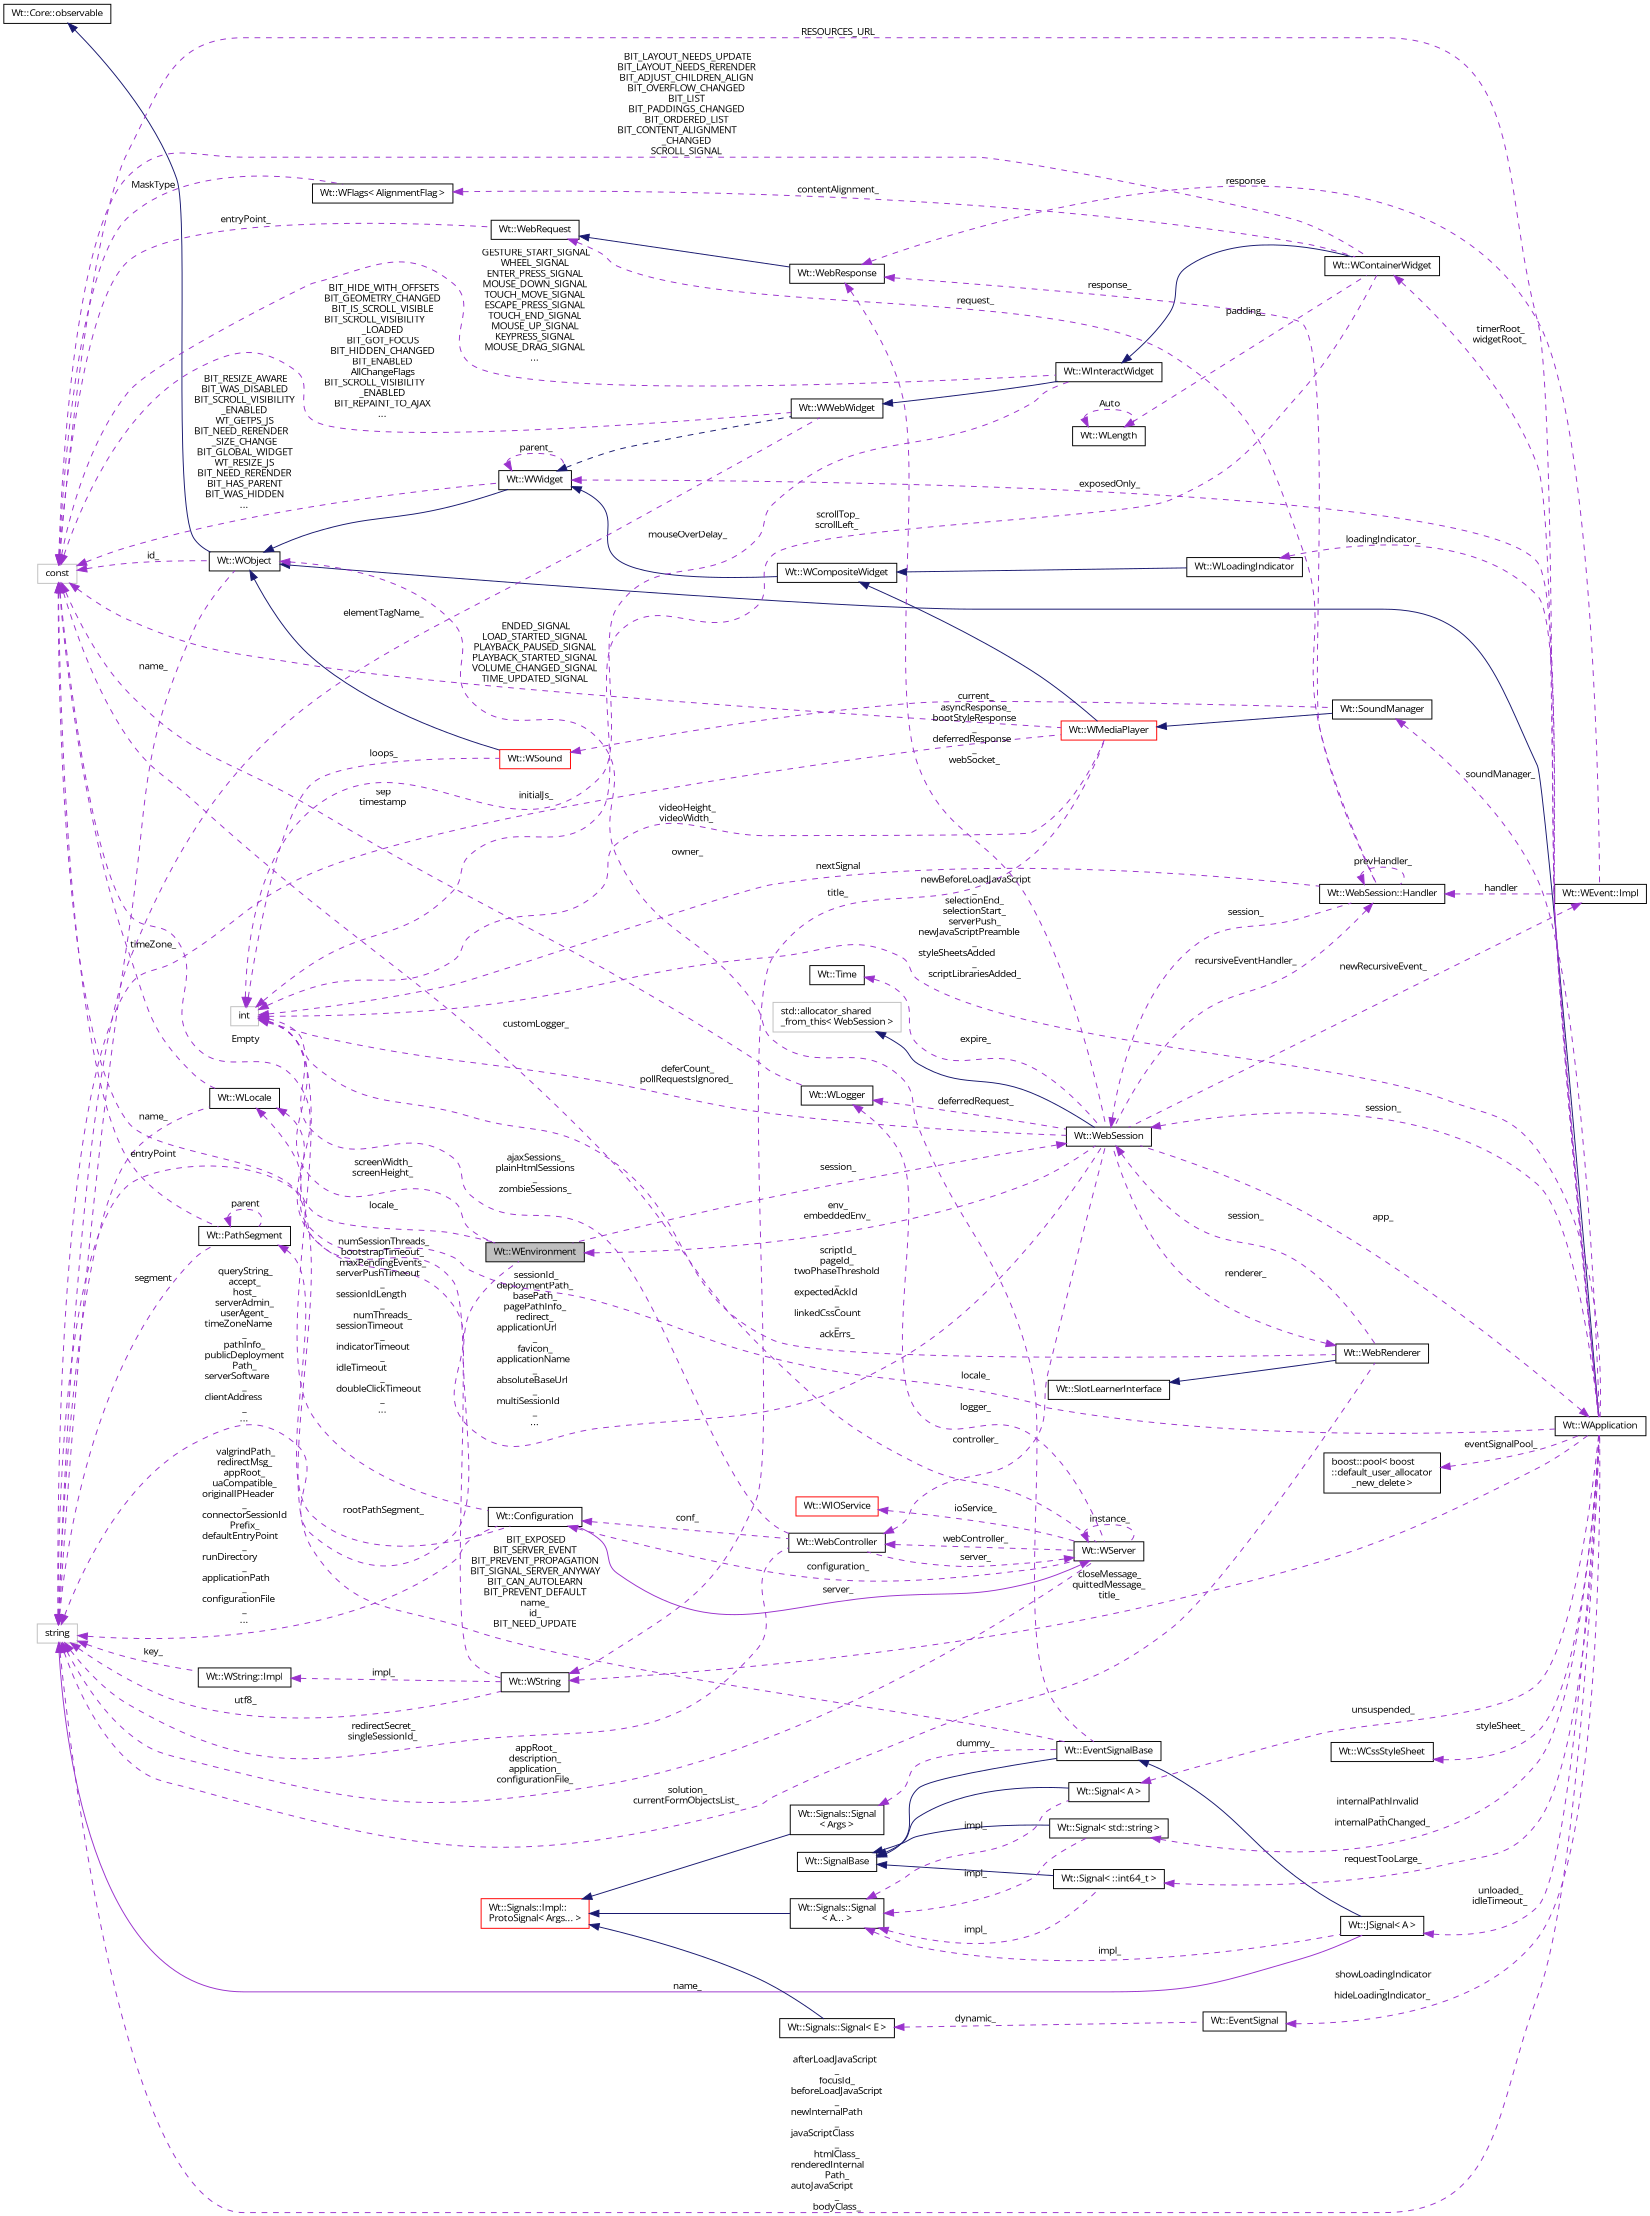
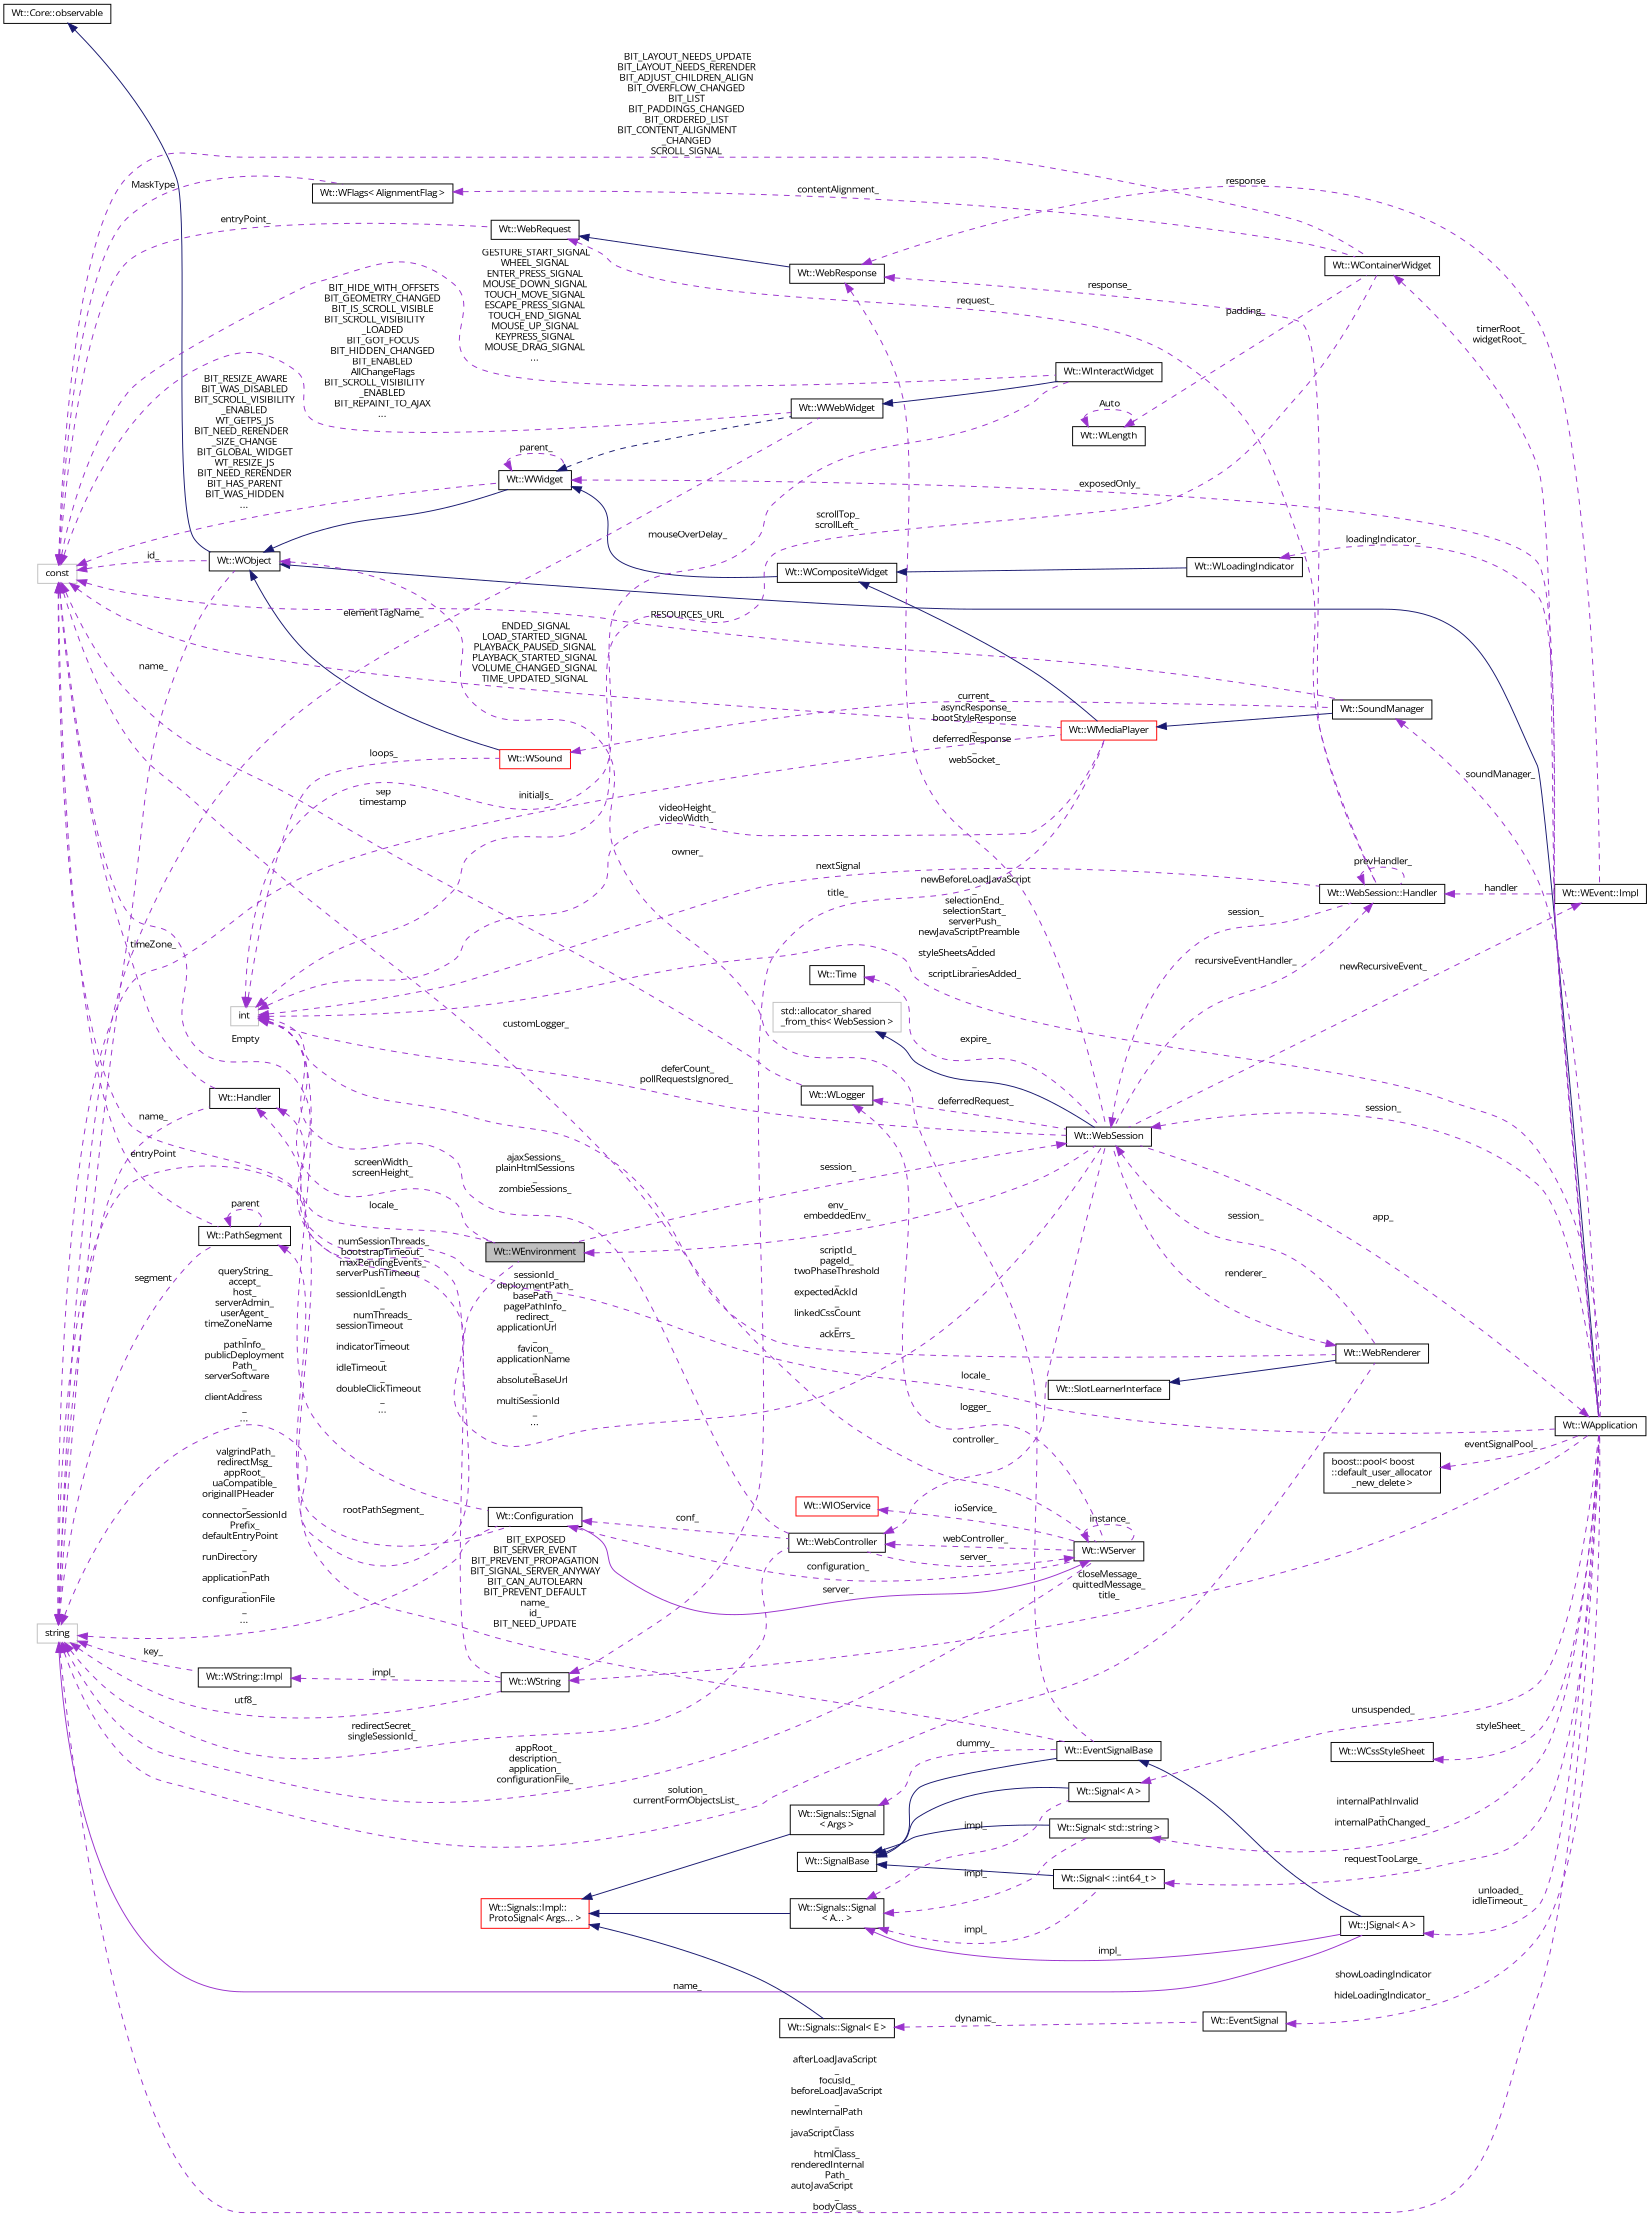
(1249, 38) -> (715, 633)
(1214, 254) -> none
(245, 1098) -> (245, 1098)
(1106, 1960) -> (1106, 1960)
